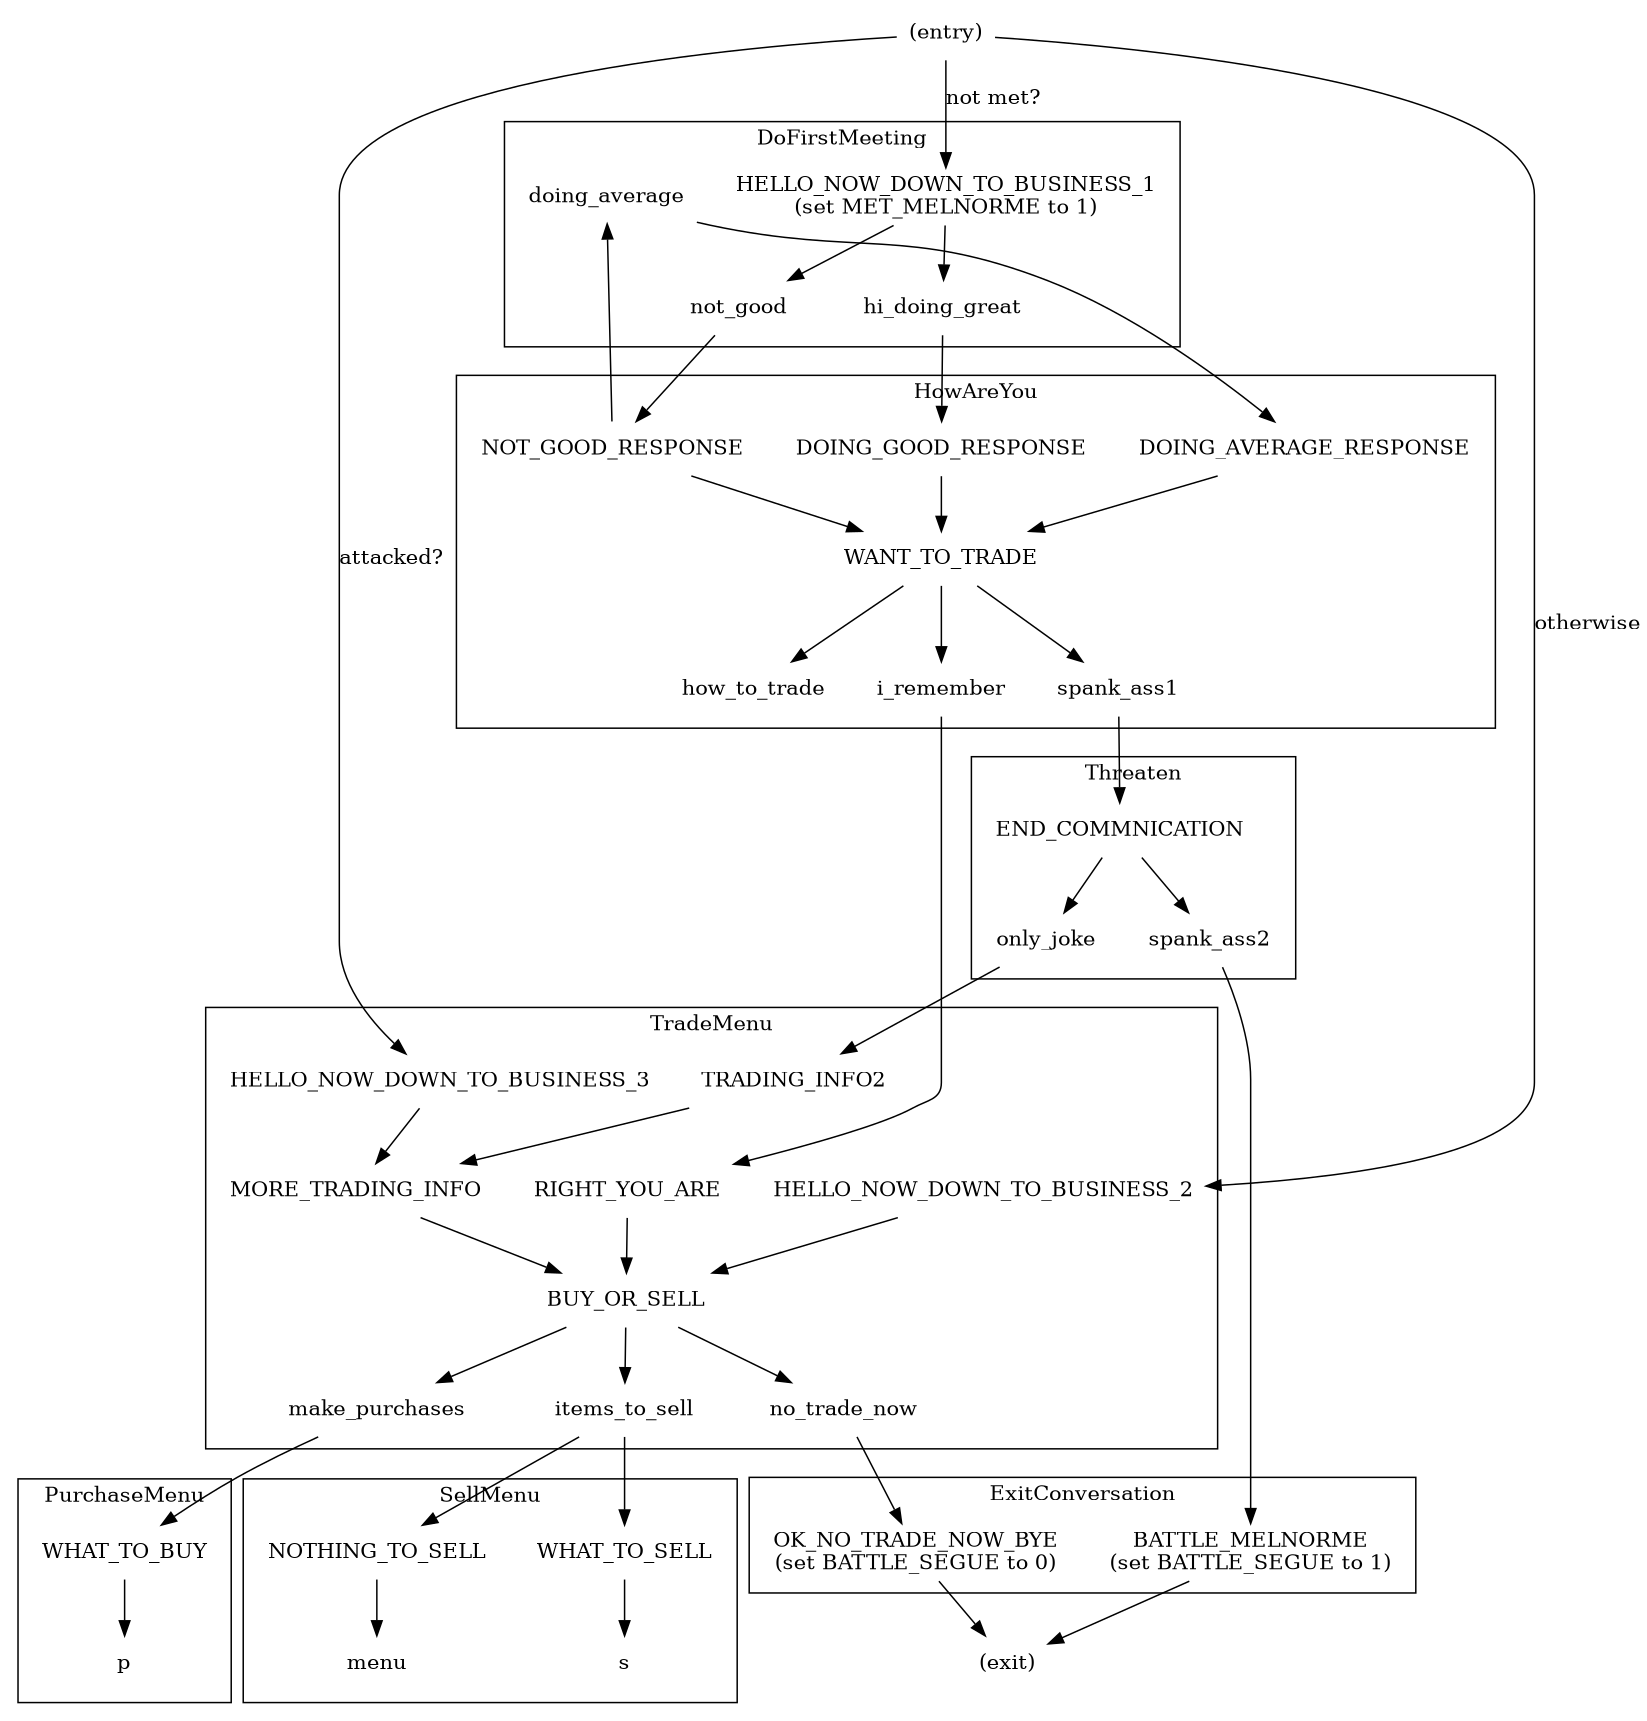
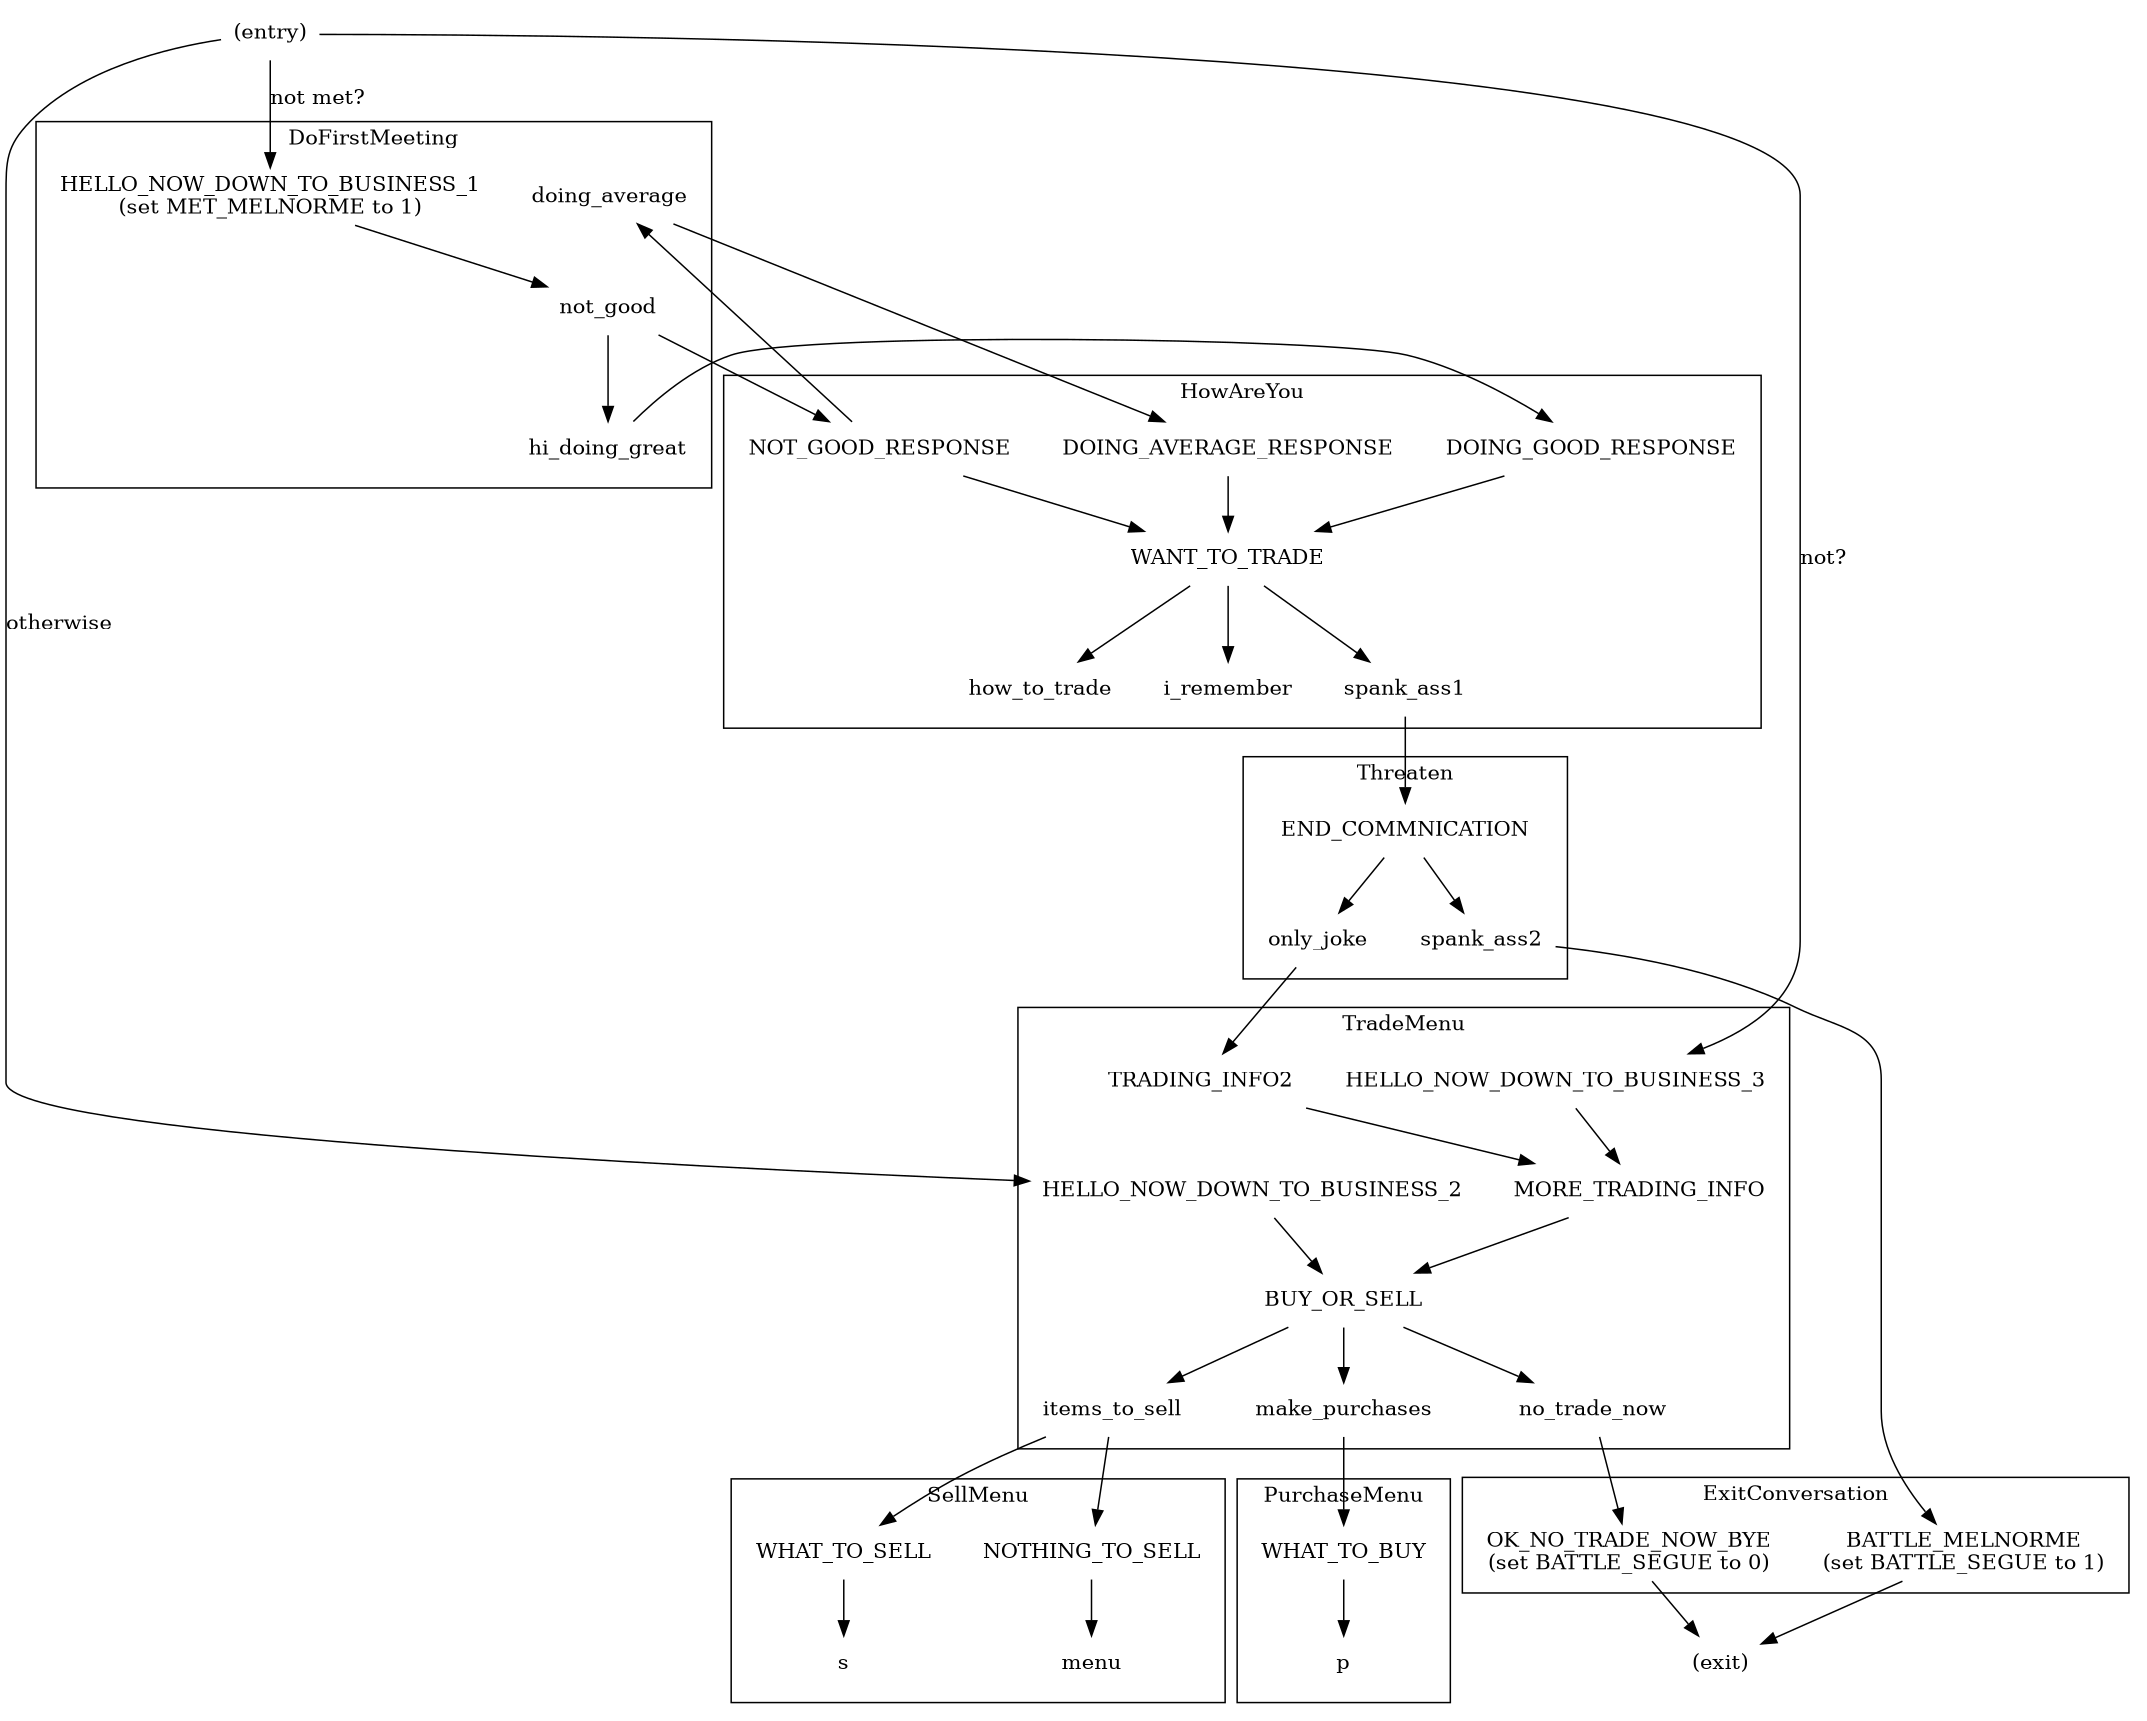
(945, 242) -> (608, 371)
(392, 559) -> (1823, 559)
(628, 1191) -> none
